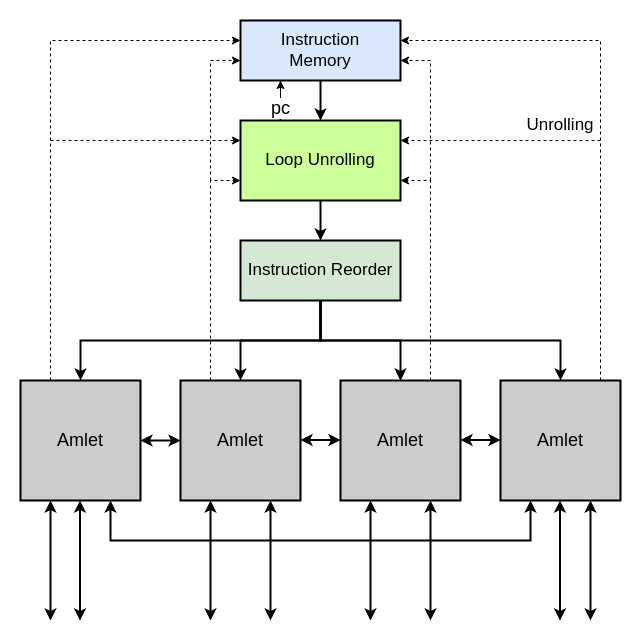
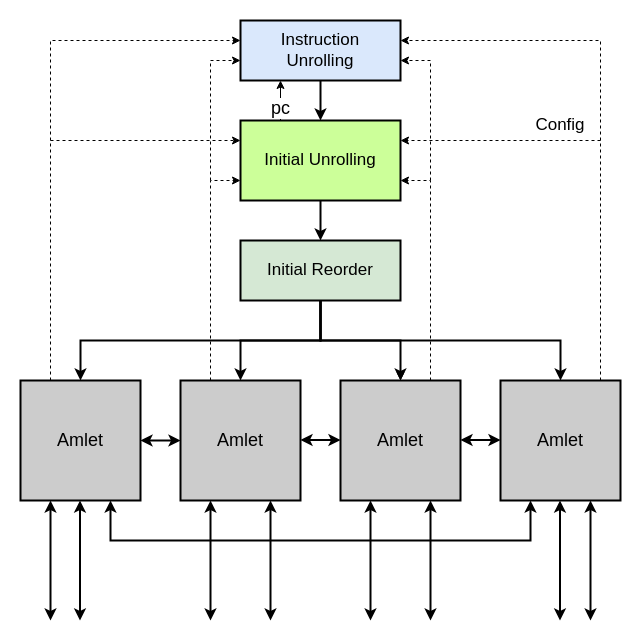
(321, 51) -> (321, 51)
(561, 126) -> (561, 126)
(321, 161) -> (321, 161)
(321, 271) -> (321, 271)
